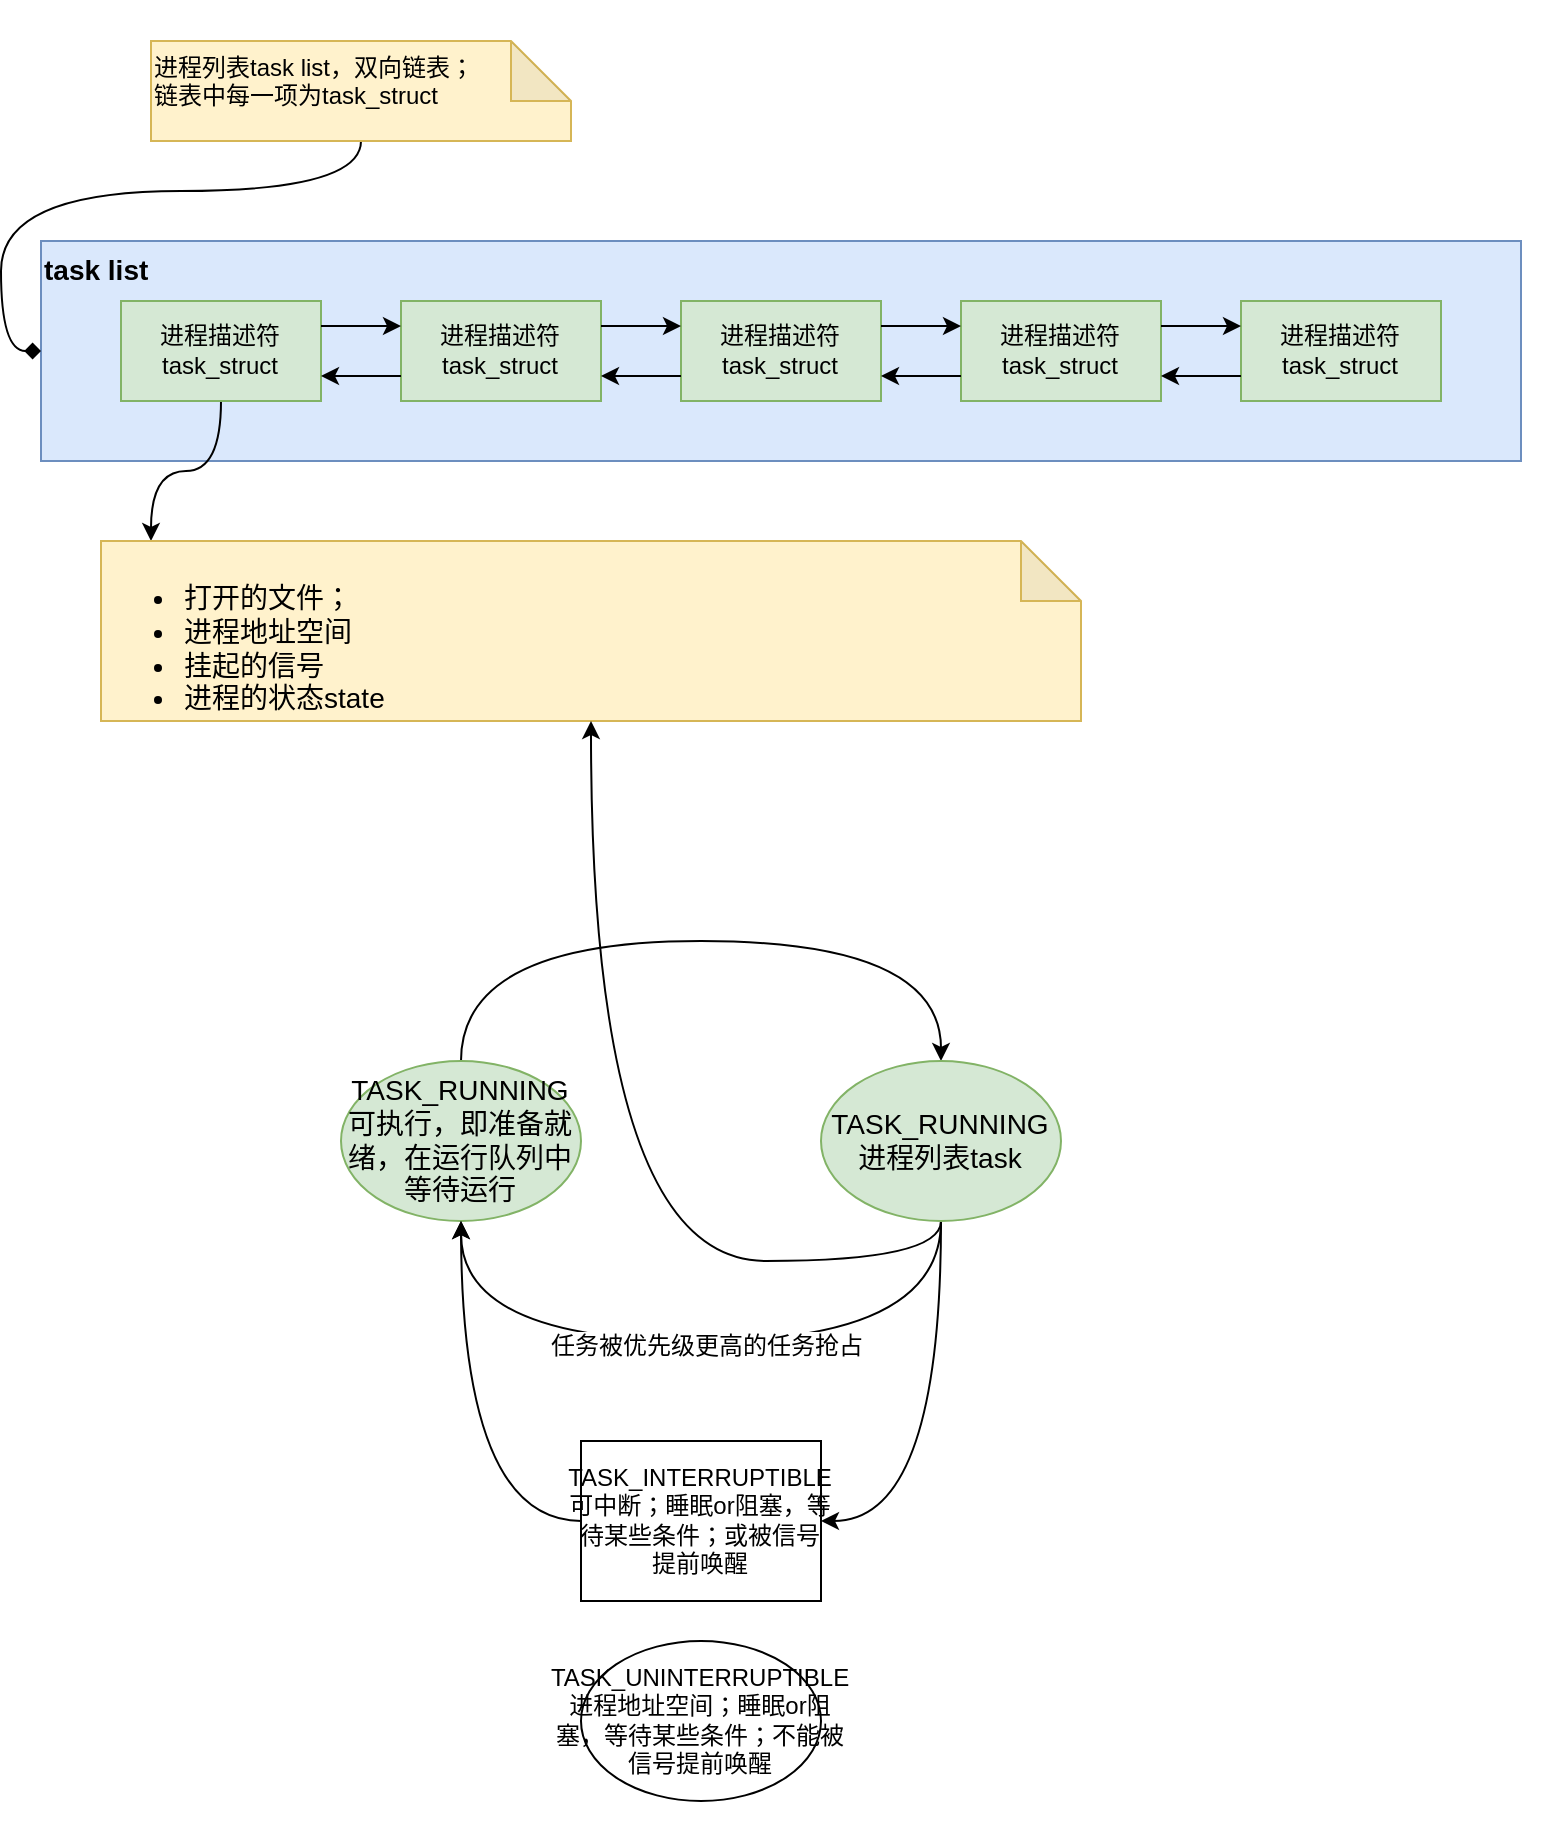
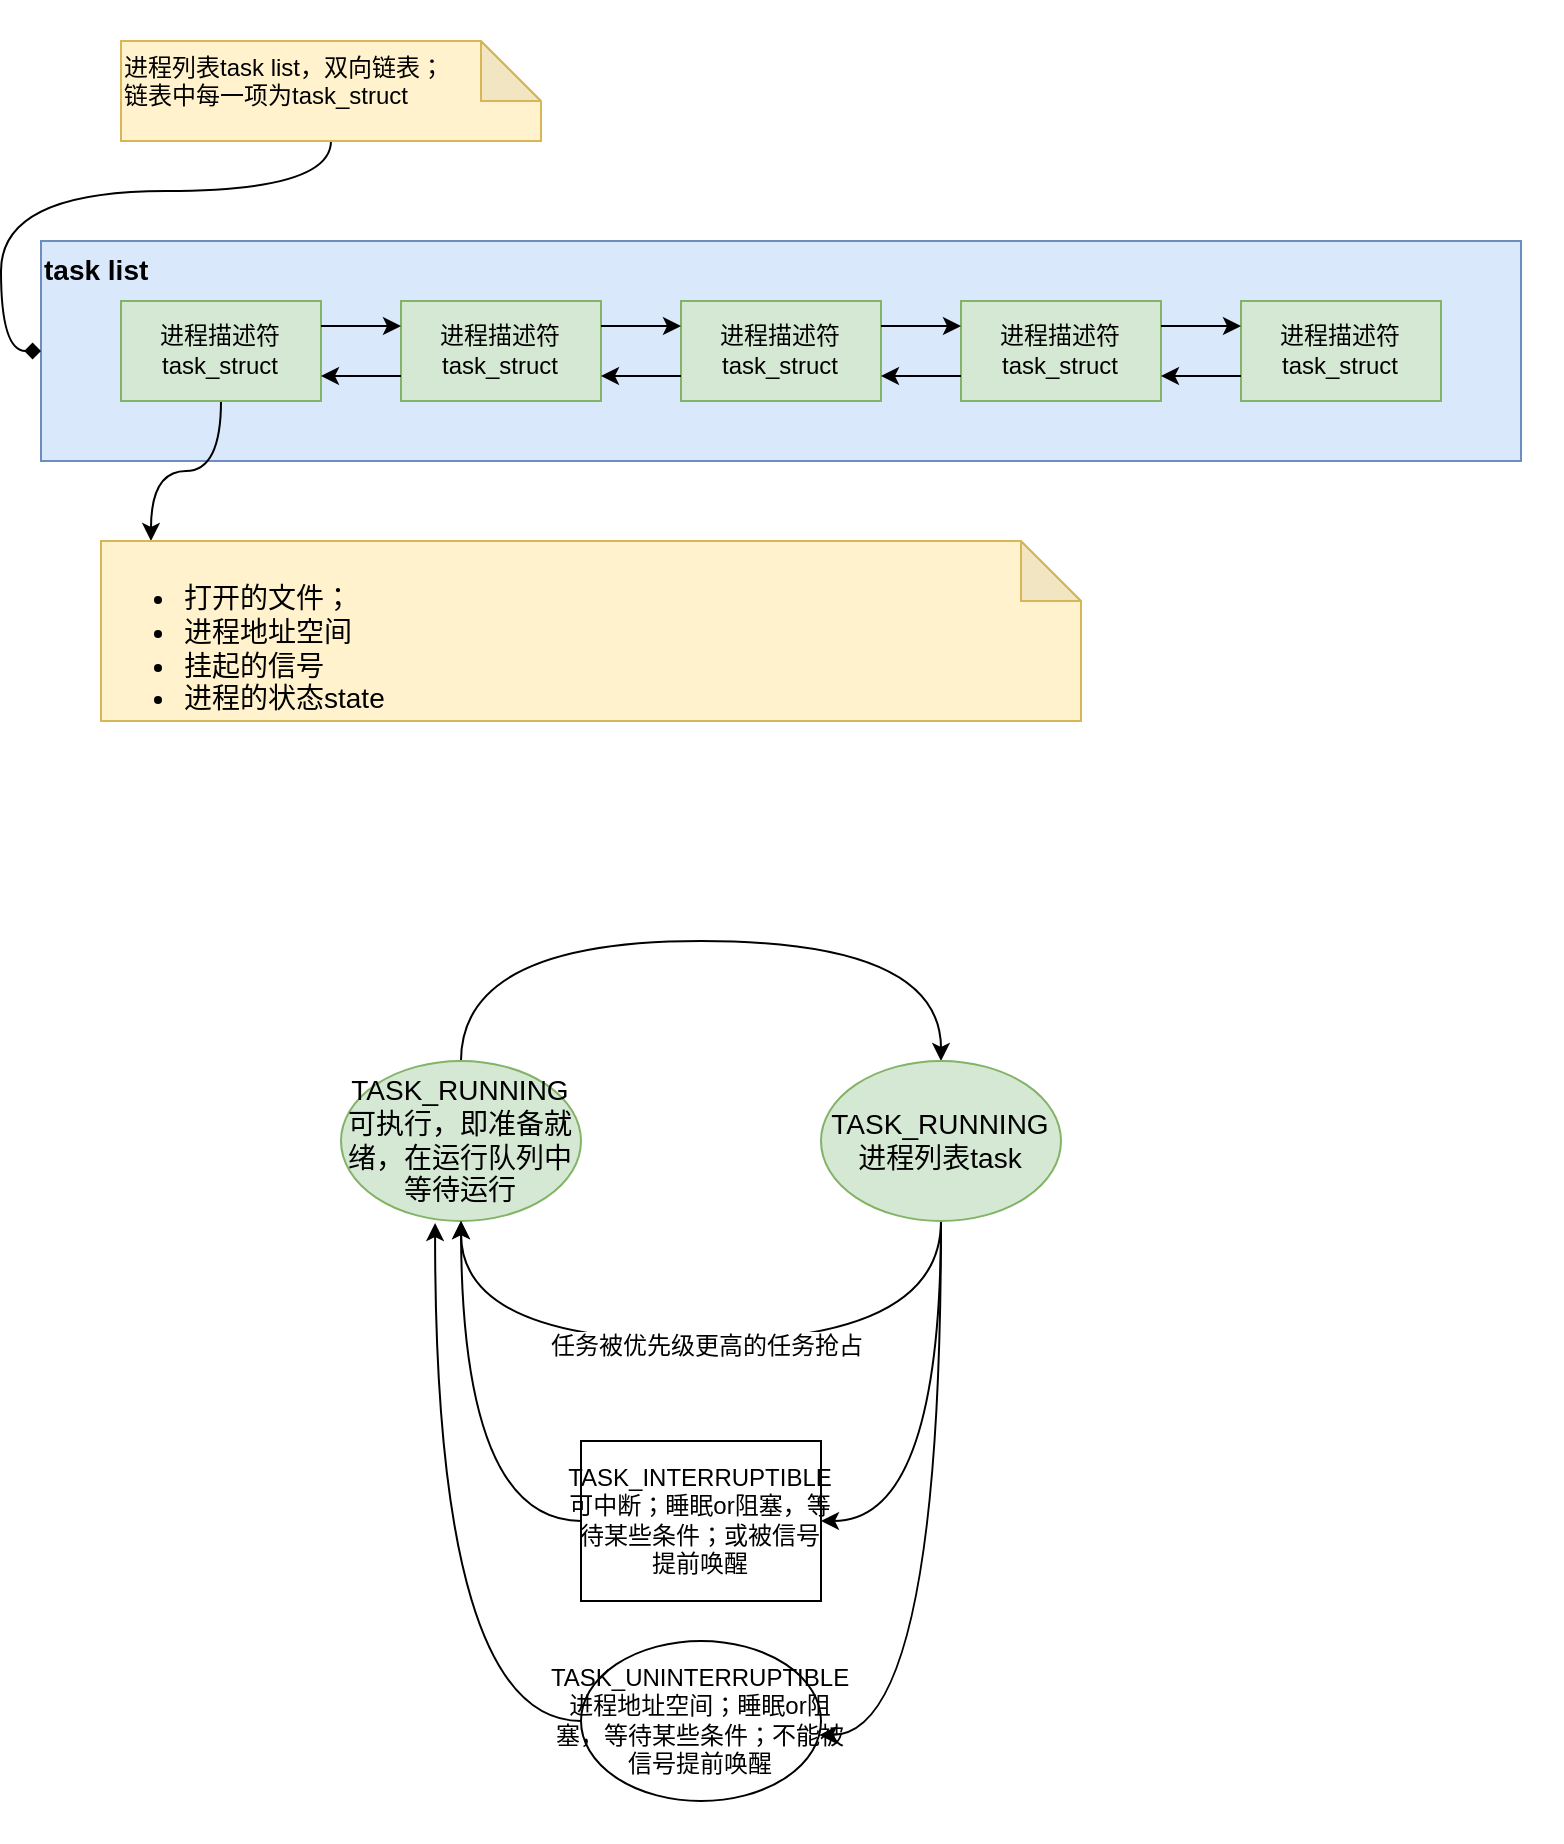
(361, 91) -> (331, 91)
(631, 1117) -> (924, 1544)
none -> (452, 1504)
